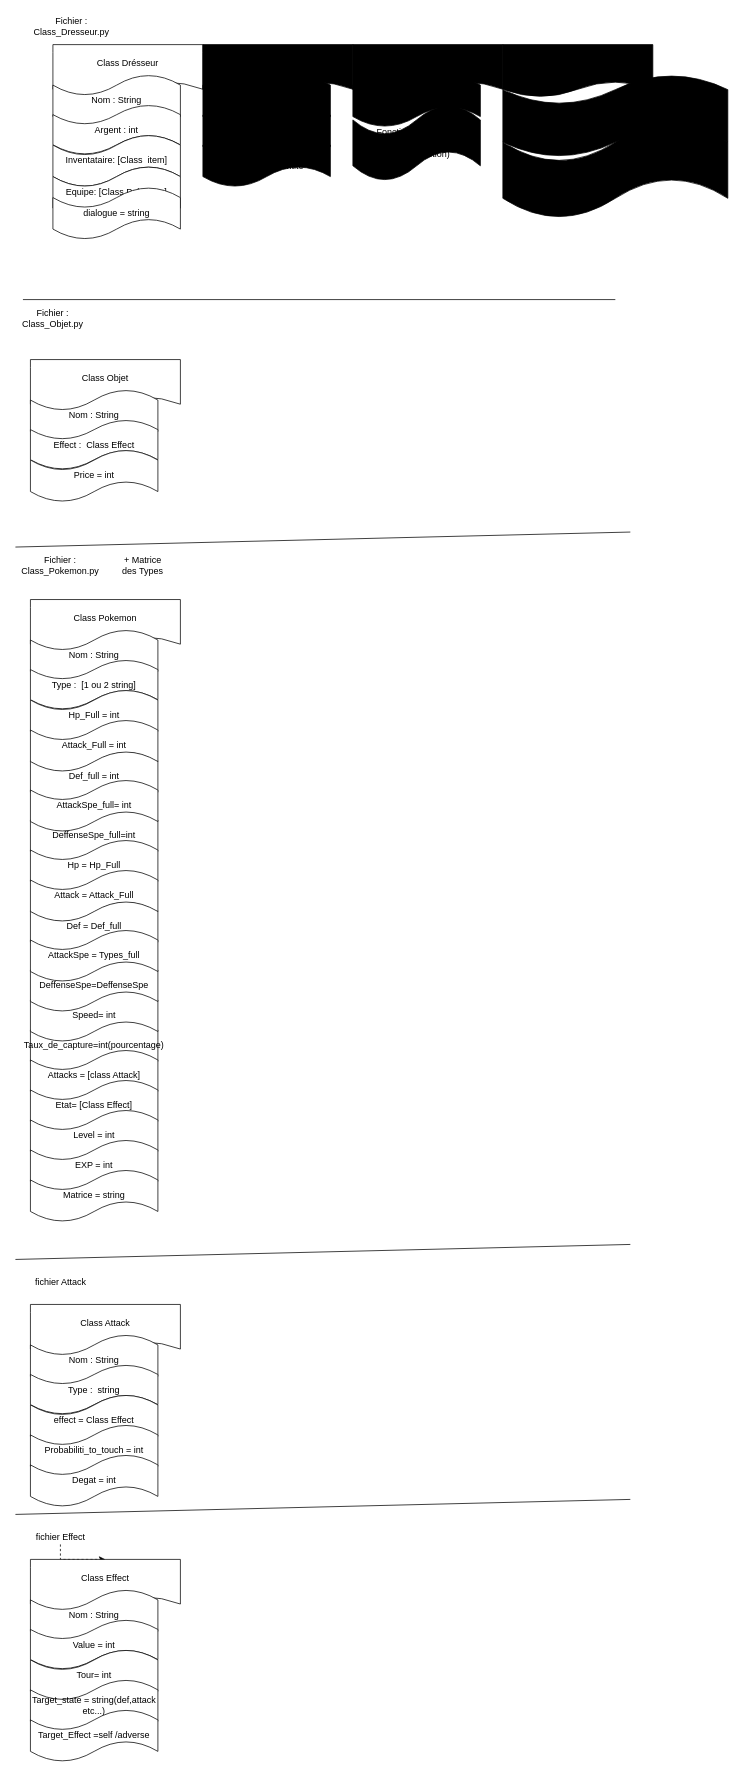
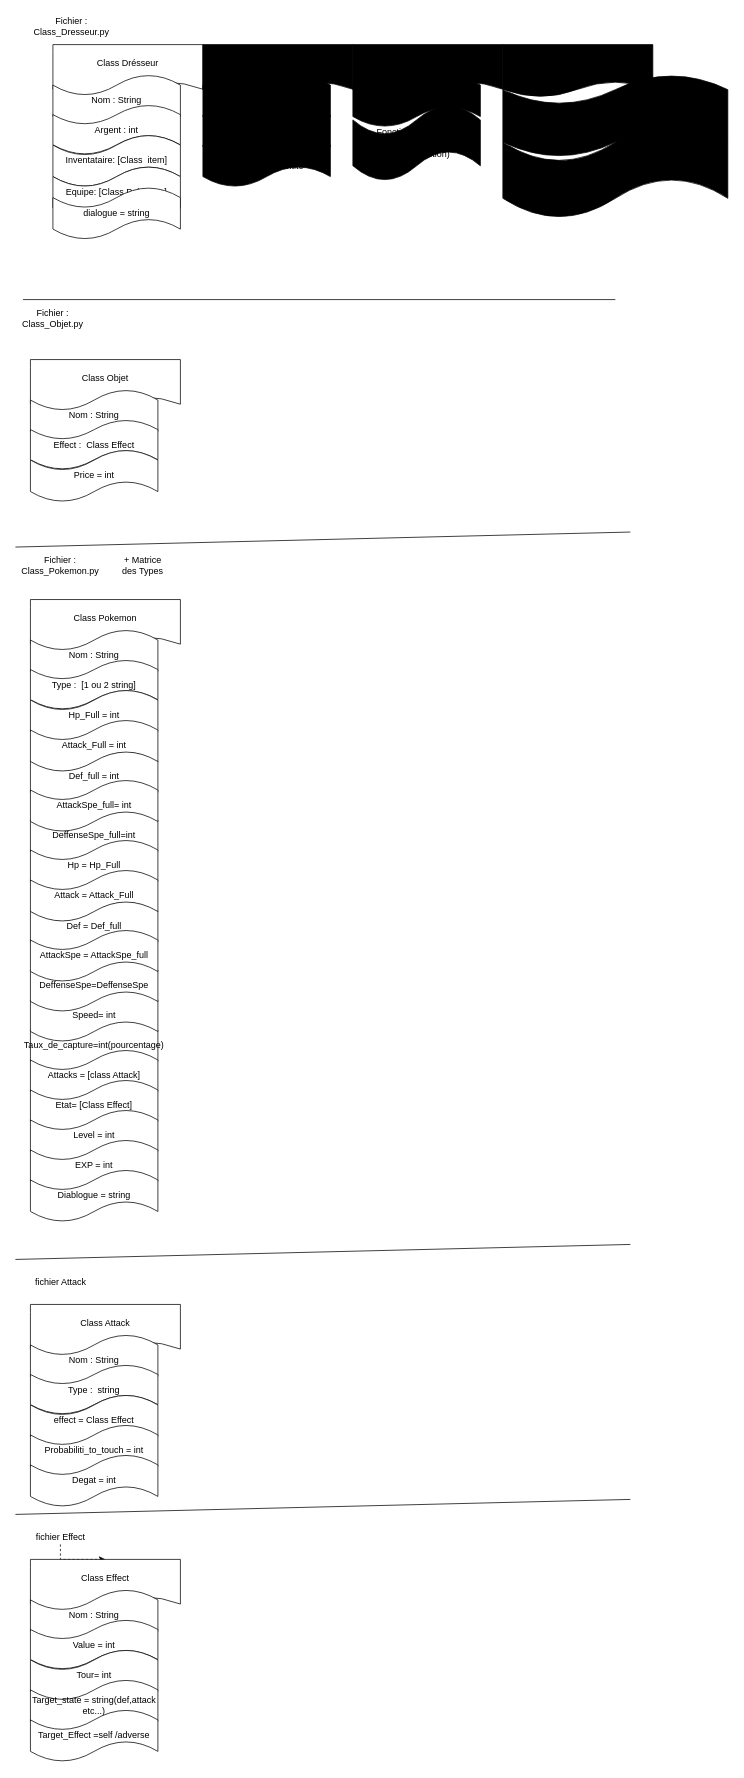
(94, 956) -> (94, 956)
(94, 1196) -> (94, 1196)
